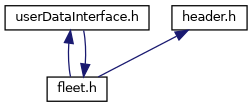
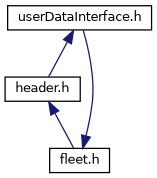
(69, 60) -> (58, 59)
